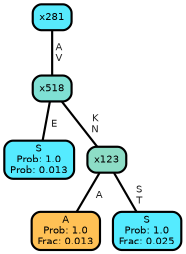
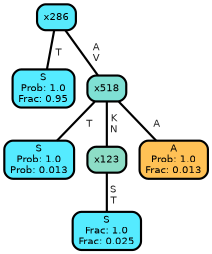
(52, 17) -> (56, 17)
none -> (44, 88)
(53, 124) -> (88, 124)
(88, 192) -> (137, 121)
(147, 231) -> (107, 231)
